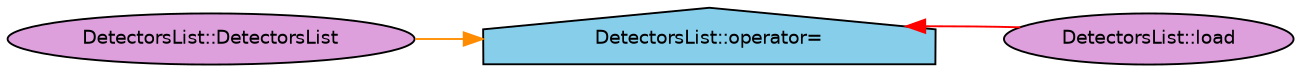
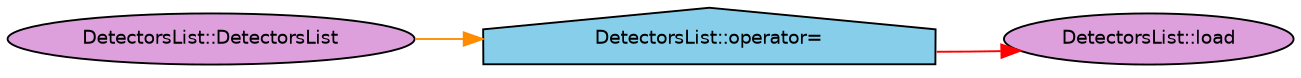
(973, 26) -> (969, 52)
